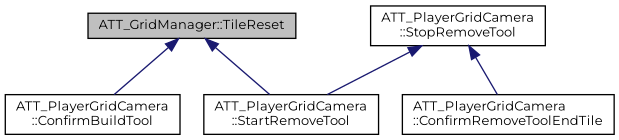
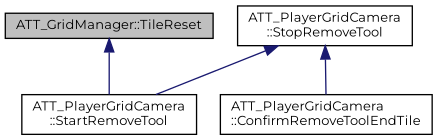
(93, 114) -> none
